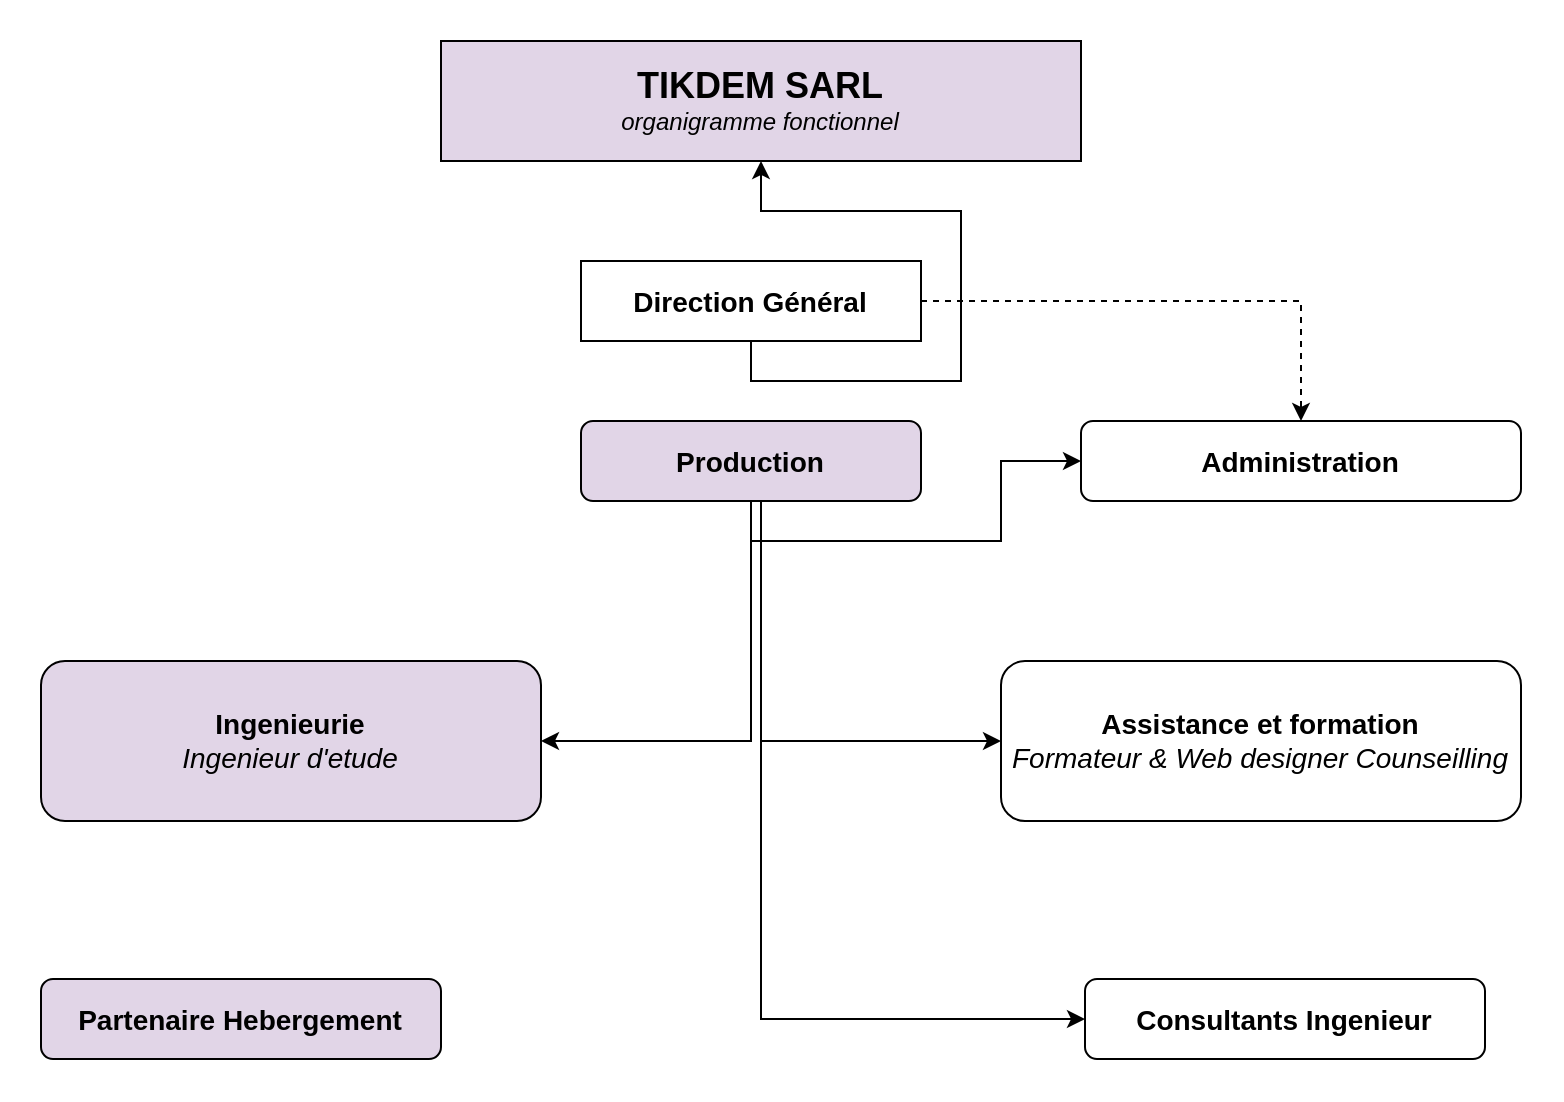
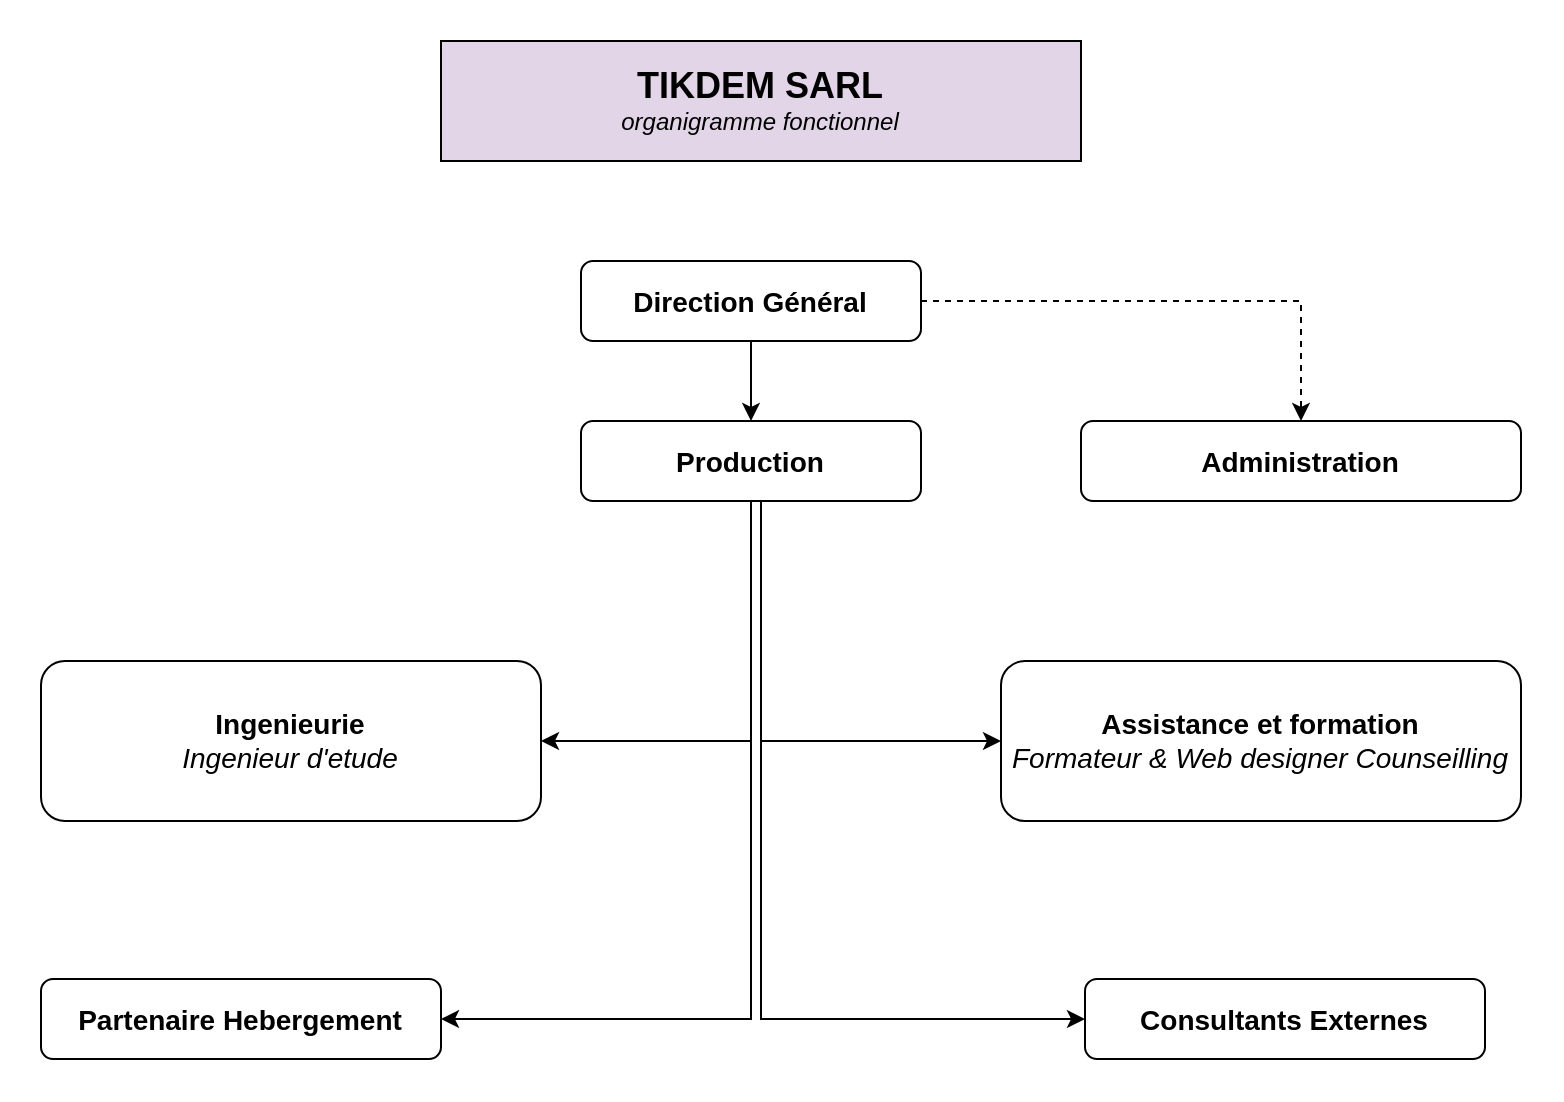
(961, 284) -> (751, 393)
(751, 301) -> (751, 301)
(751, 461) -> (751, 461)
(951, 541) -> (740, 1019)
(291, 741) -> (291, 741)
(241, 1019) -> (241, 1019)
(1285, 1019) -> (1285, 1019)
